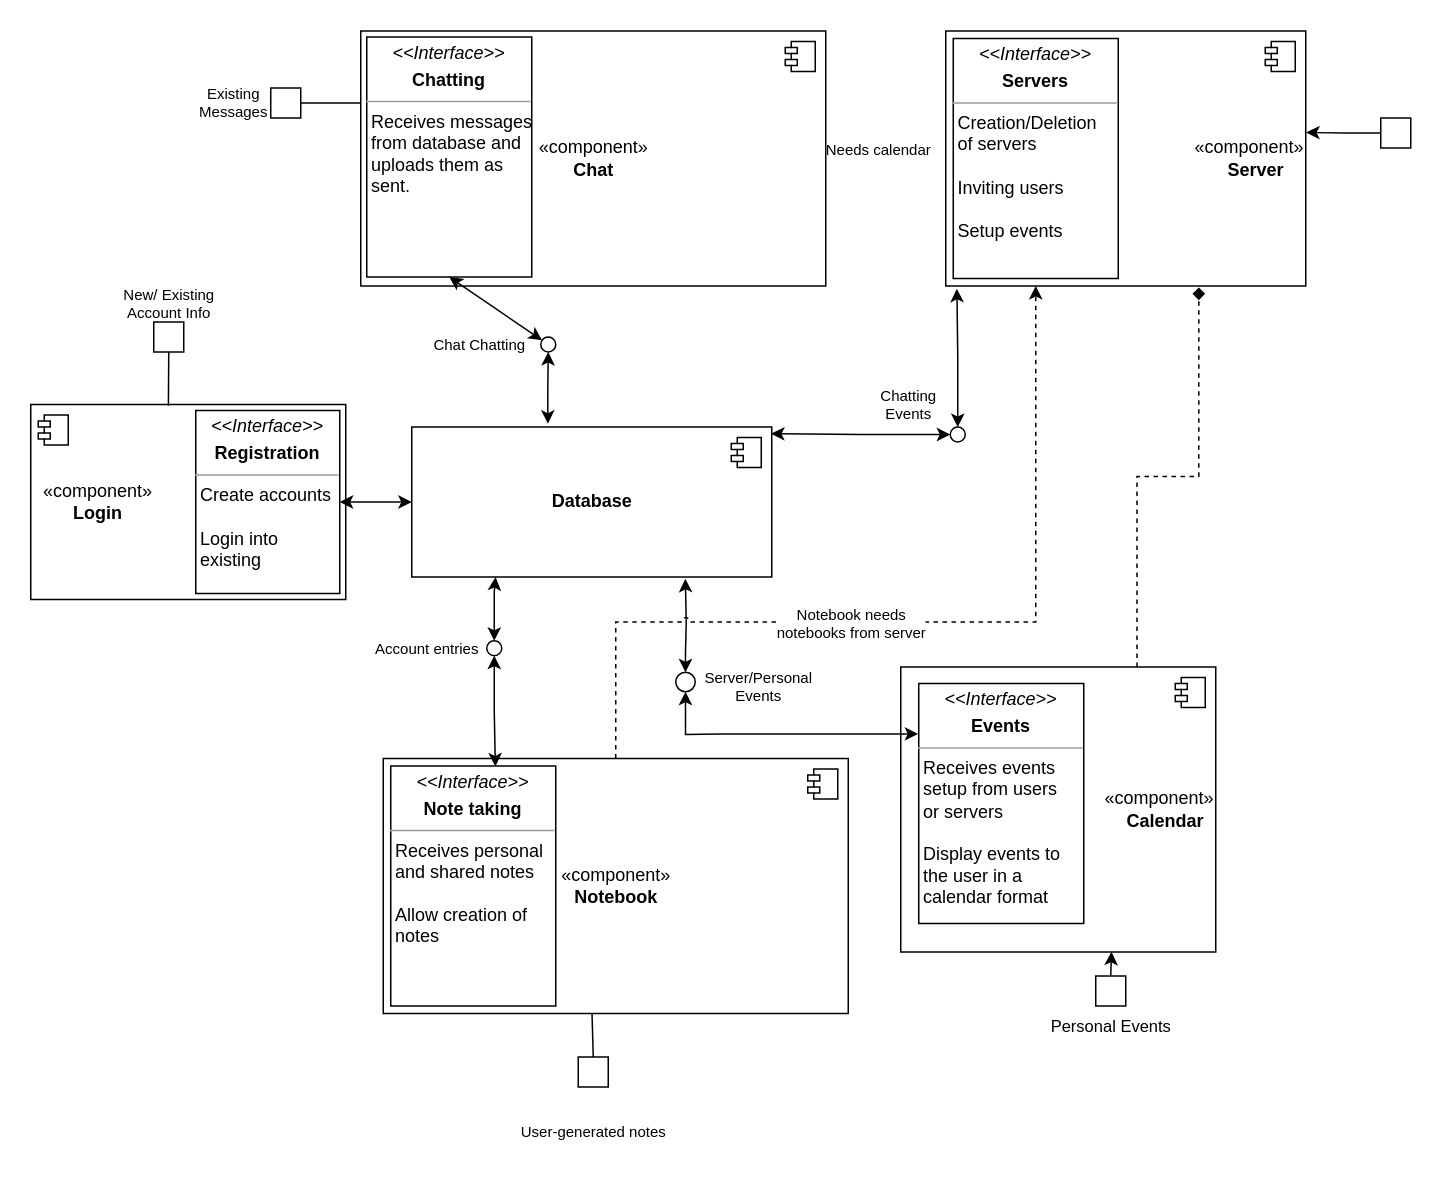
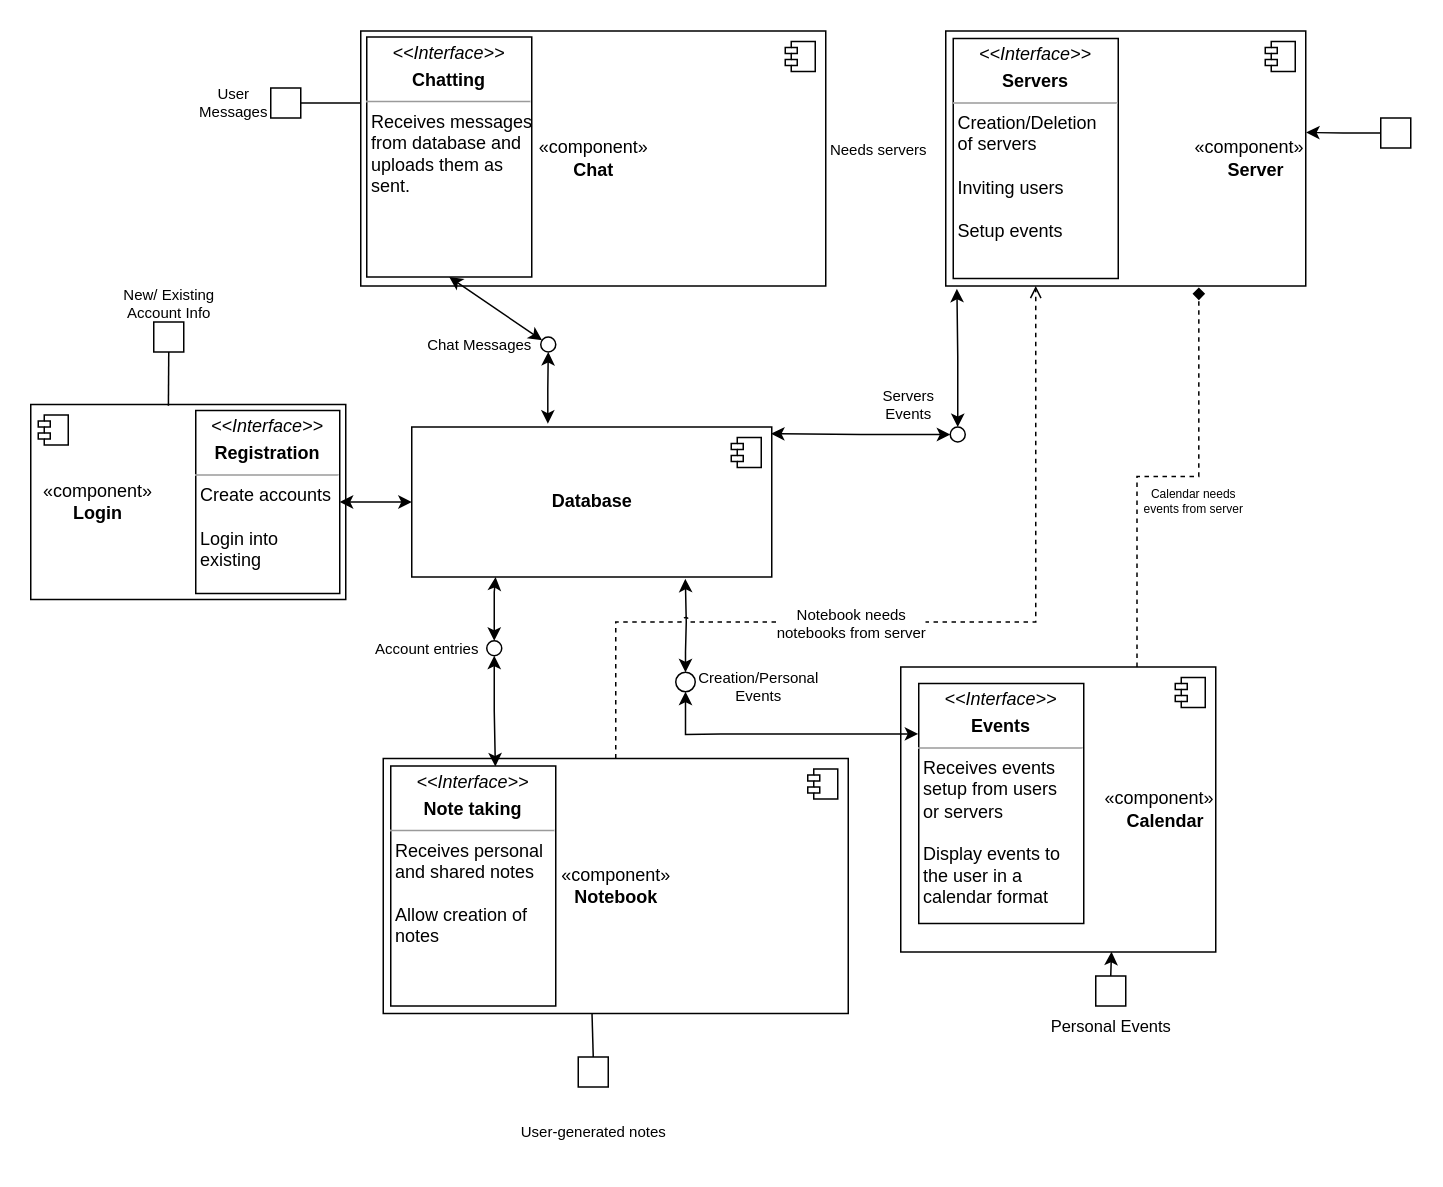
(234, 103) -> (234, 103)
(879, 149) -> (879, 149)
(1036, 297) -> (1036, 295)
(480, 344) -> (480, 344)
(909, 404) -> (909, 404)
none -> (1193, 502)
(759, 686) -> (759, 686)
